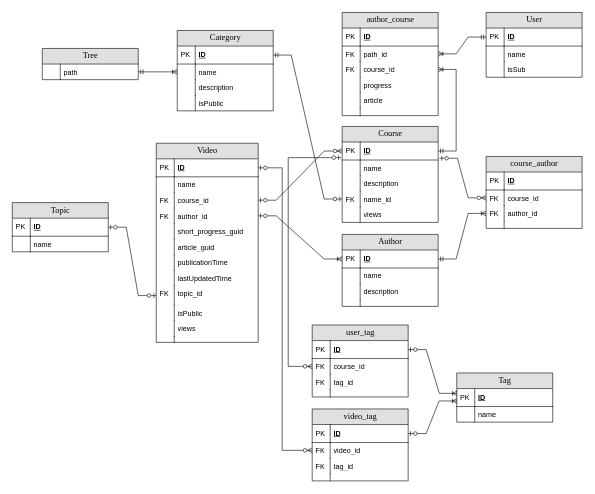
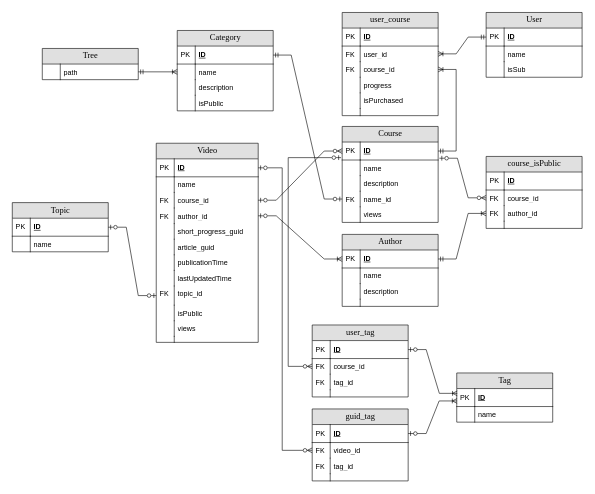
(391, 20) -> (391, 20)
(377, 54) -> (377, 54)
(376, 101) -> (385, 101)
(535, 164) -> (535, 164)
(361, 417) -> (361, 417)
